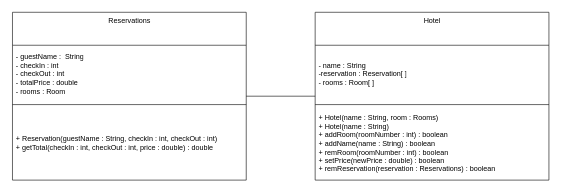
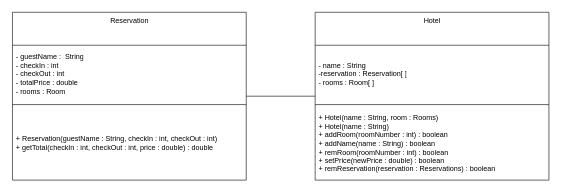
(130, 21) -> (130, 21)
